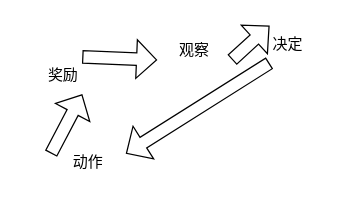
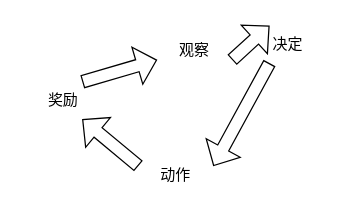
(63, 76) -> (63, 101)
(88, 163) -> (176, 176)
